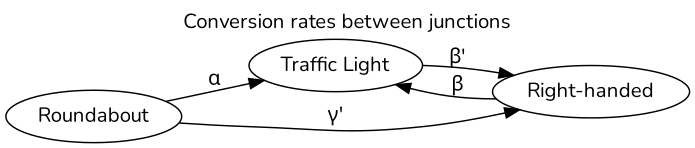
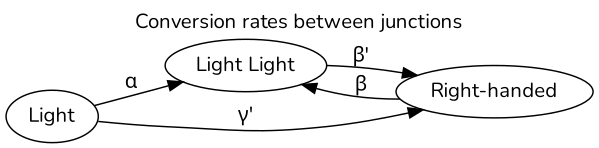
(336, 66) -> (246, 66)
(94, 116) -> (52, 116)
